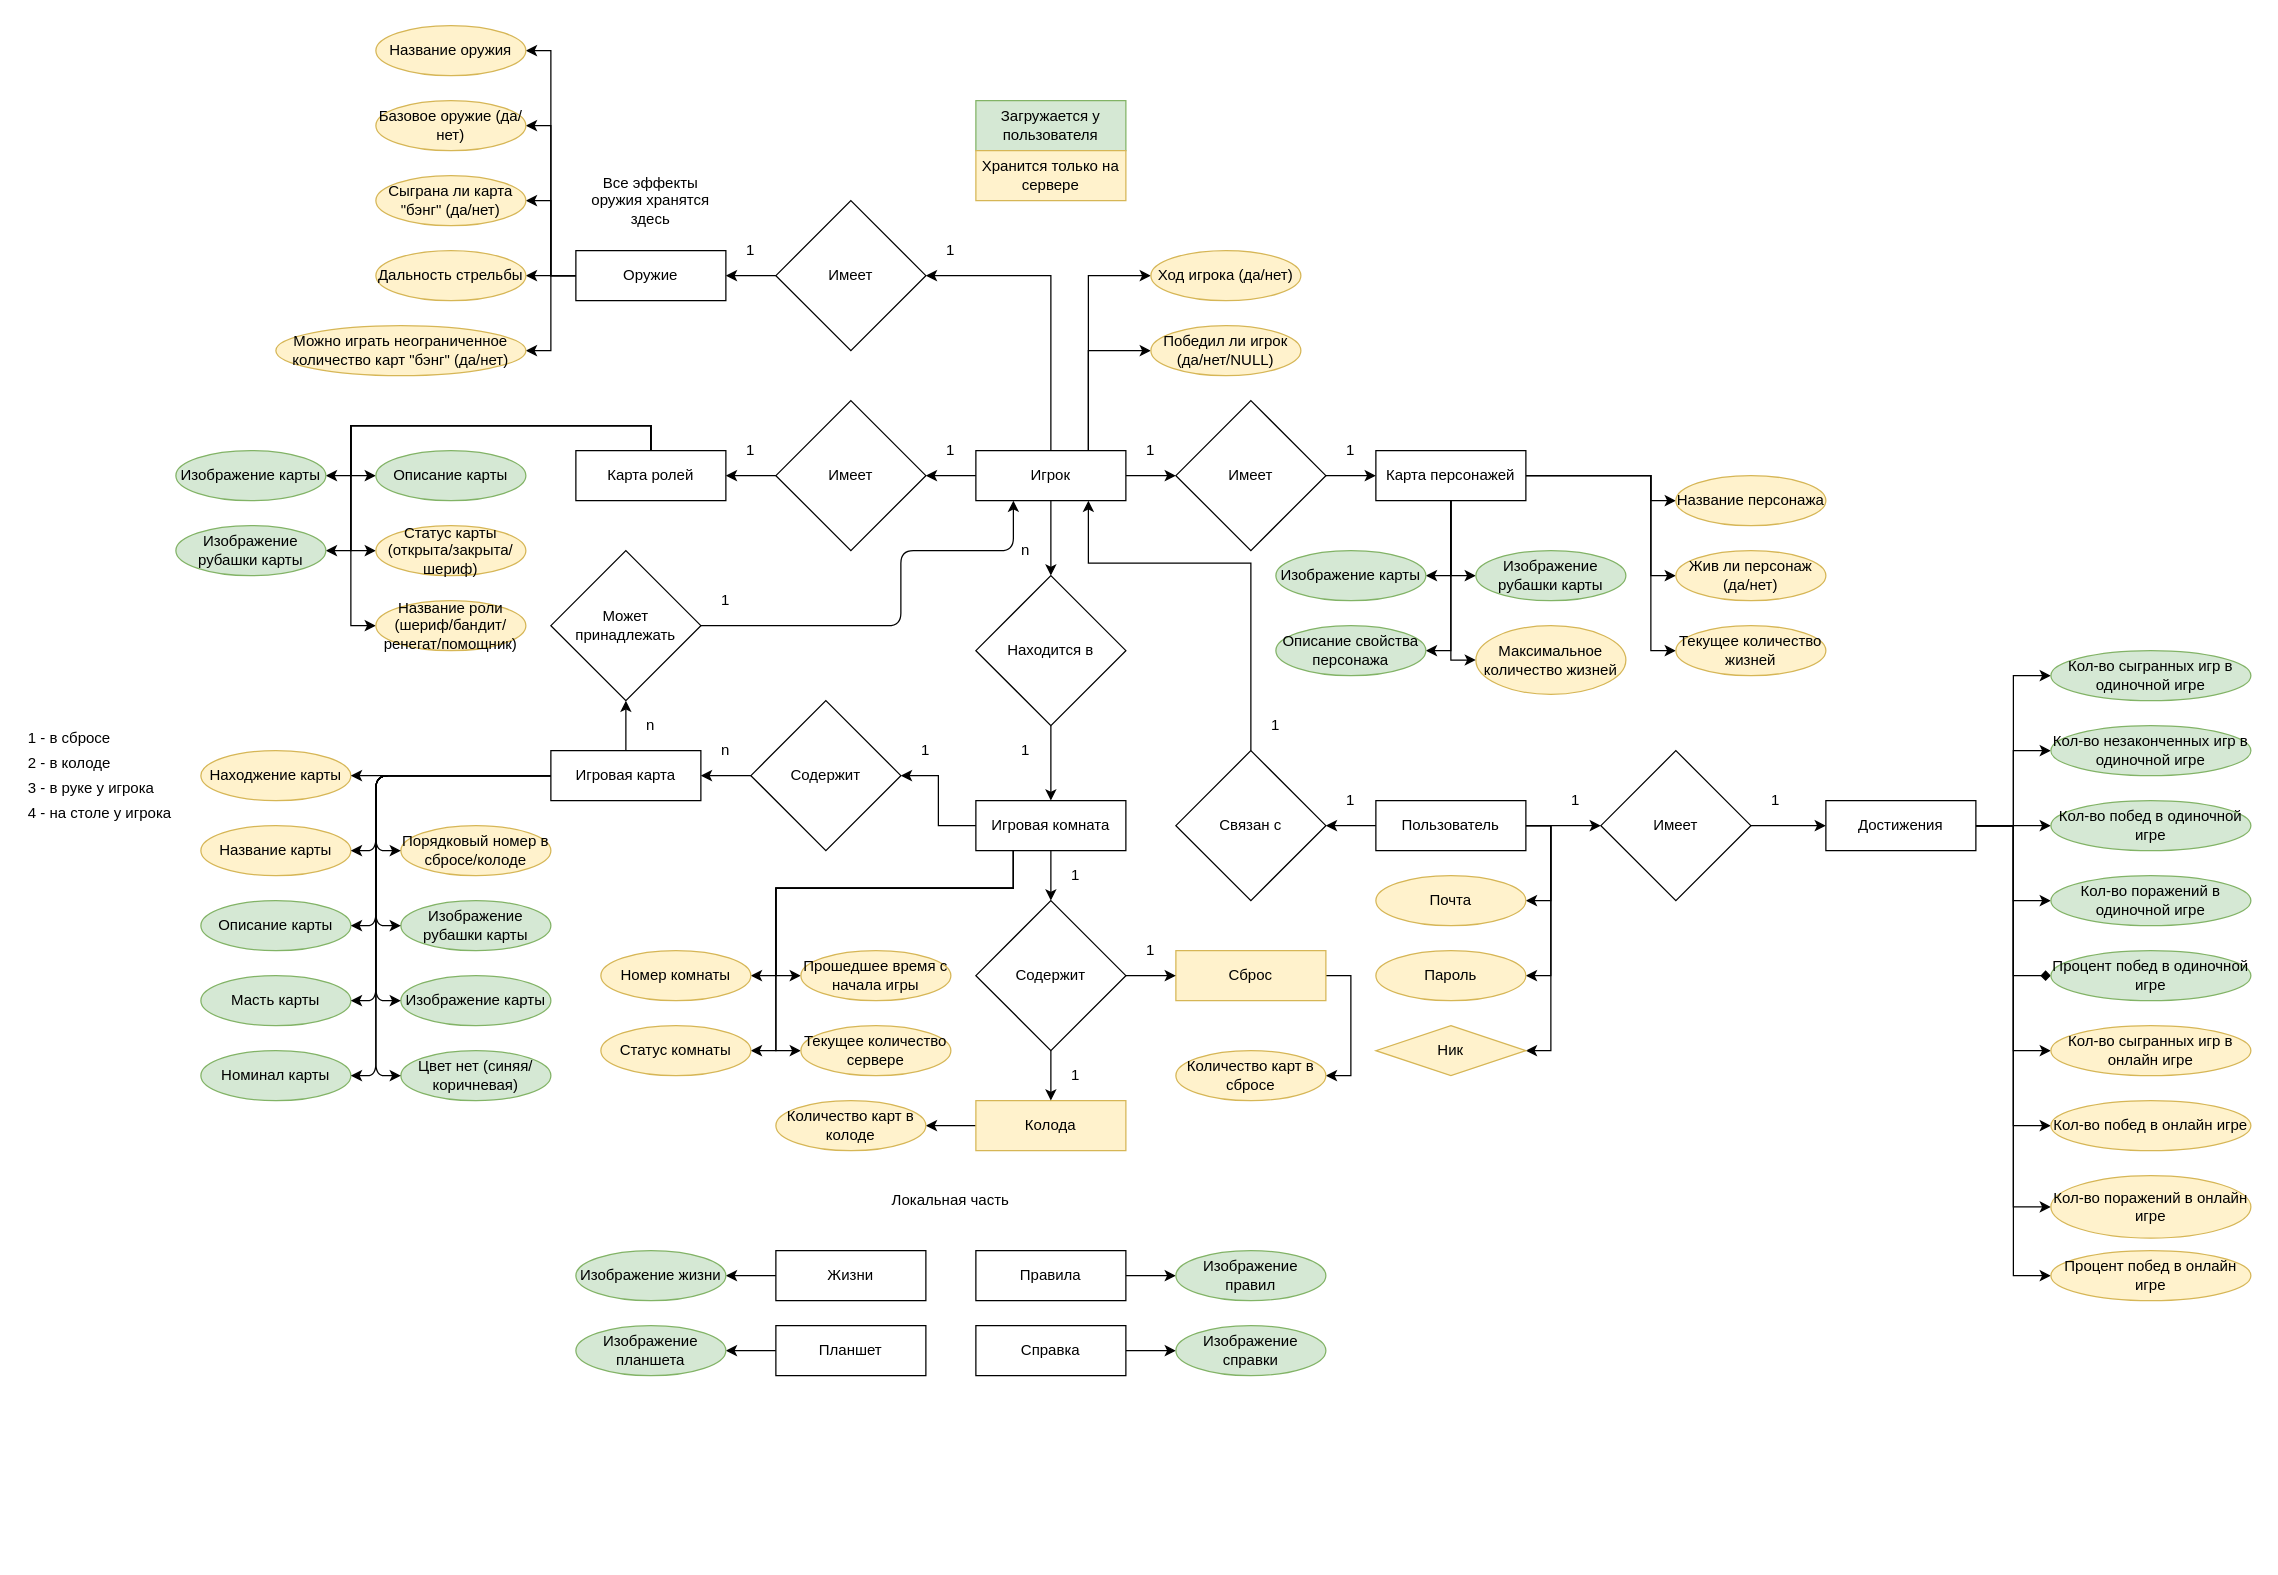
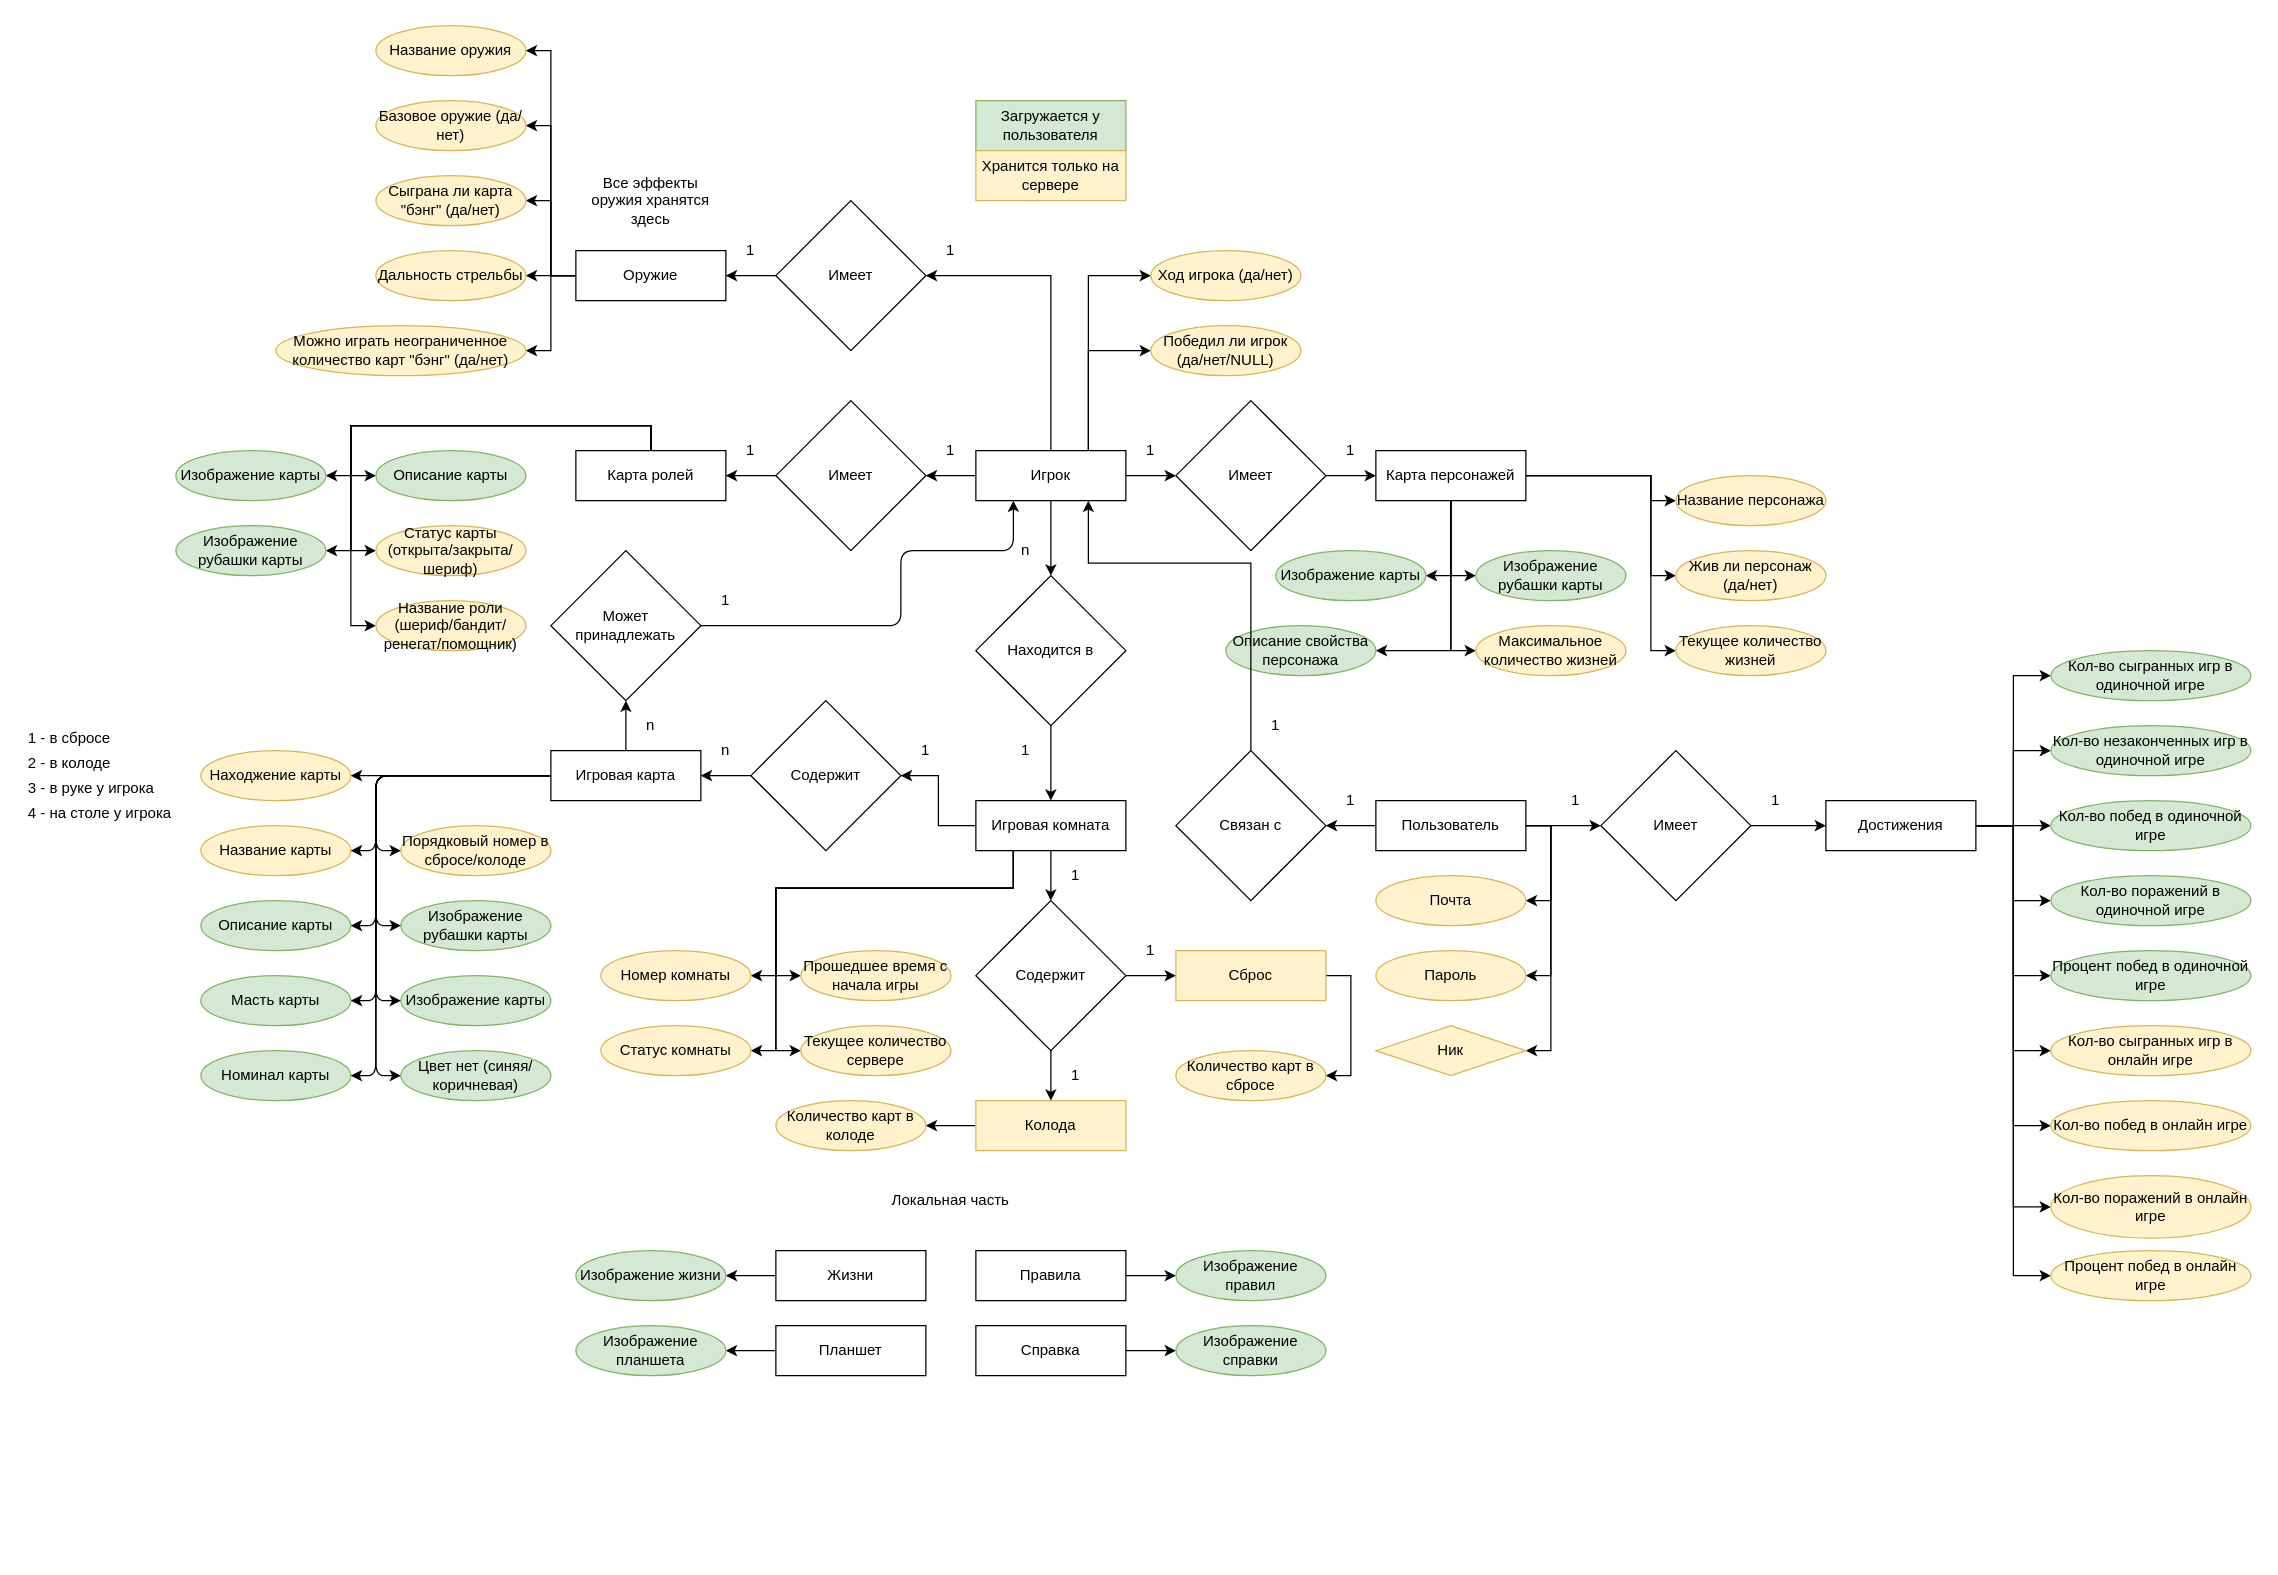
(1351, 651) -> (1301, 651)
(1551, 660) -> (1551, 651)
(2040, 976) -> (2041, 976)
